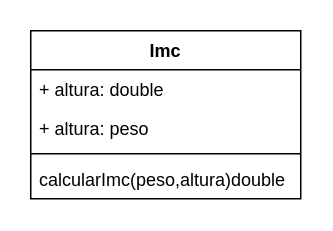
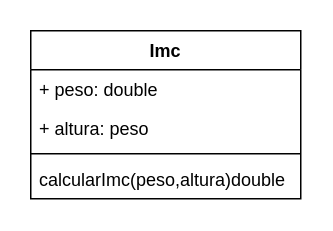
(109, 91) -> (101, 91)
